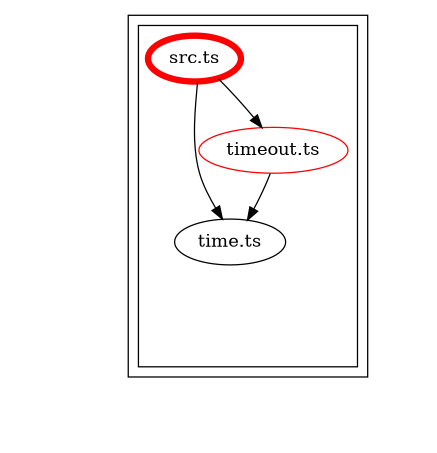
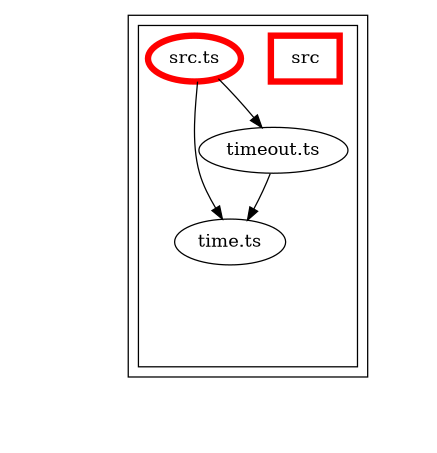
none -> (305, 59)
(273, 150) -> (273, 150)
